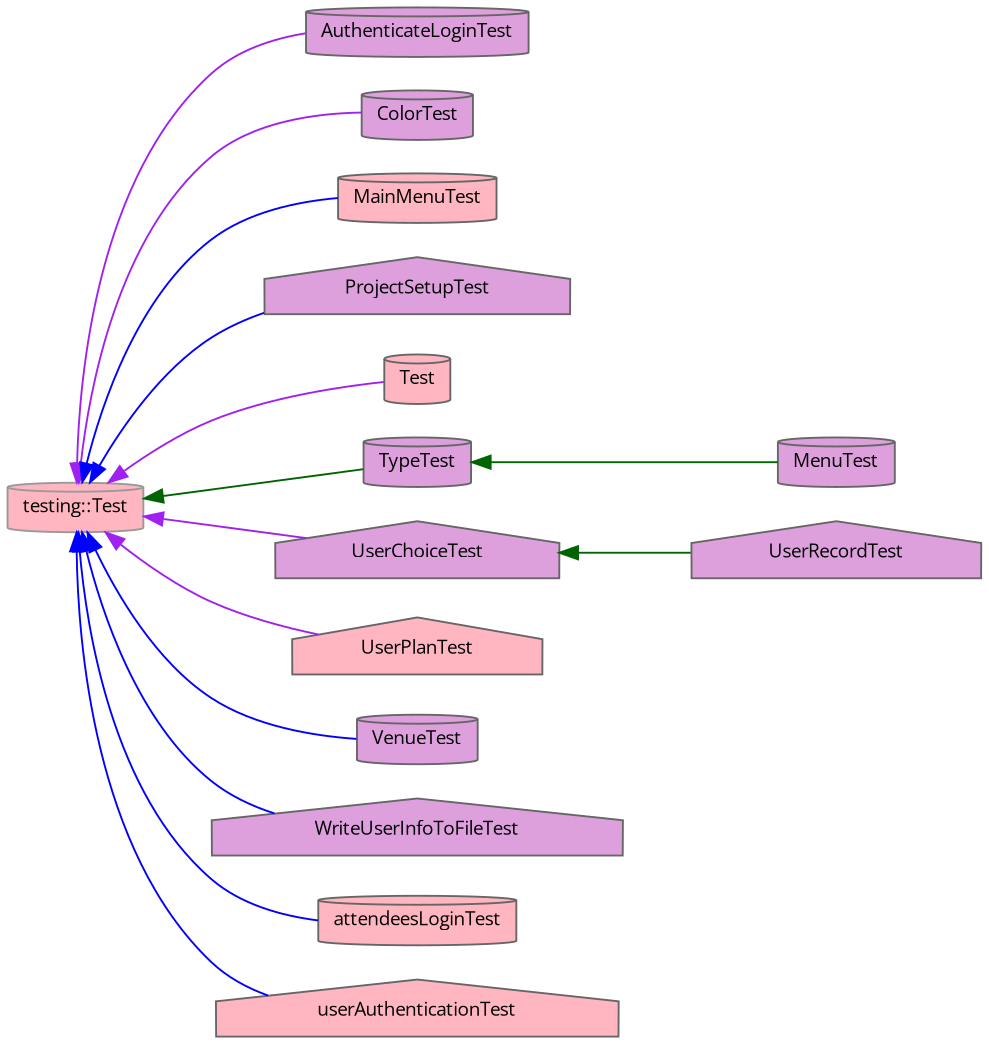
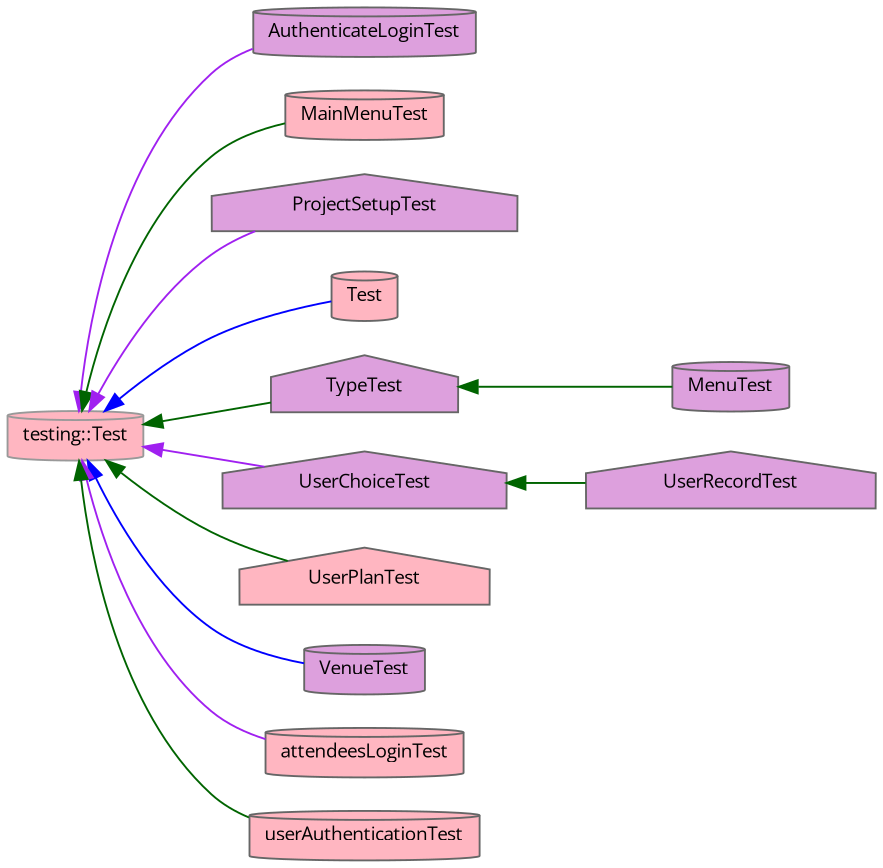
(417, 115) -> none
(167, 284) -> (151, 229)
(168, 374) -> (163, 299)
(248, 408) -> (218, 335)
(417, 462) -> (365, 387)
(214, 603) -> (200, 526)
(139, 781) -> (147, 632)
(116, 802) -> (129, 669)
(417, 830) -> none
(417, 1011) -> (365, 836)
